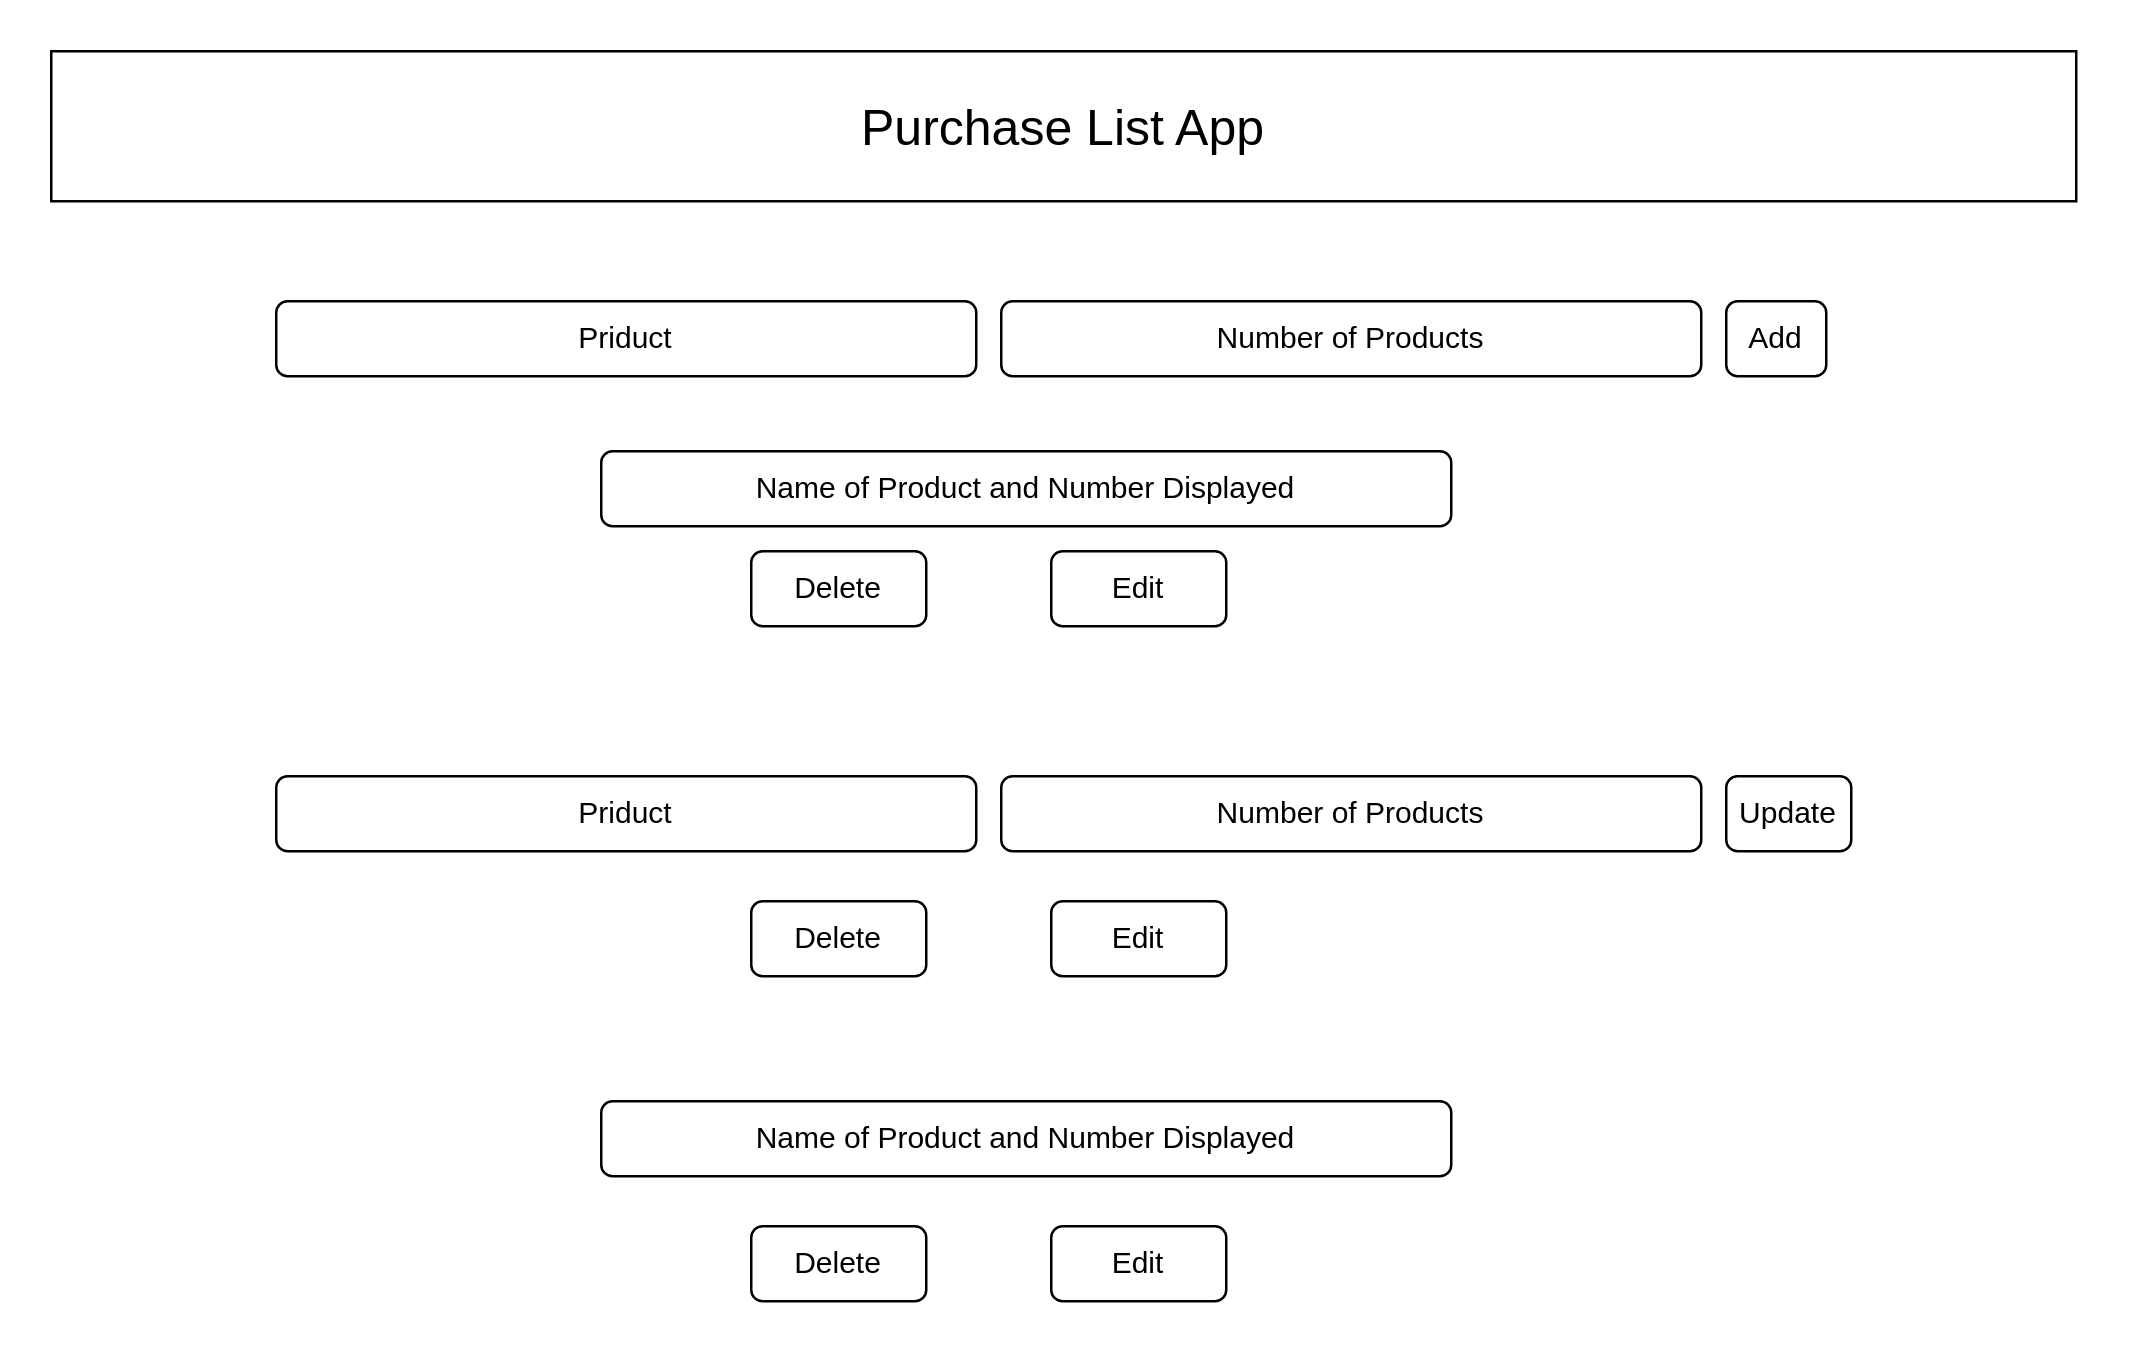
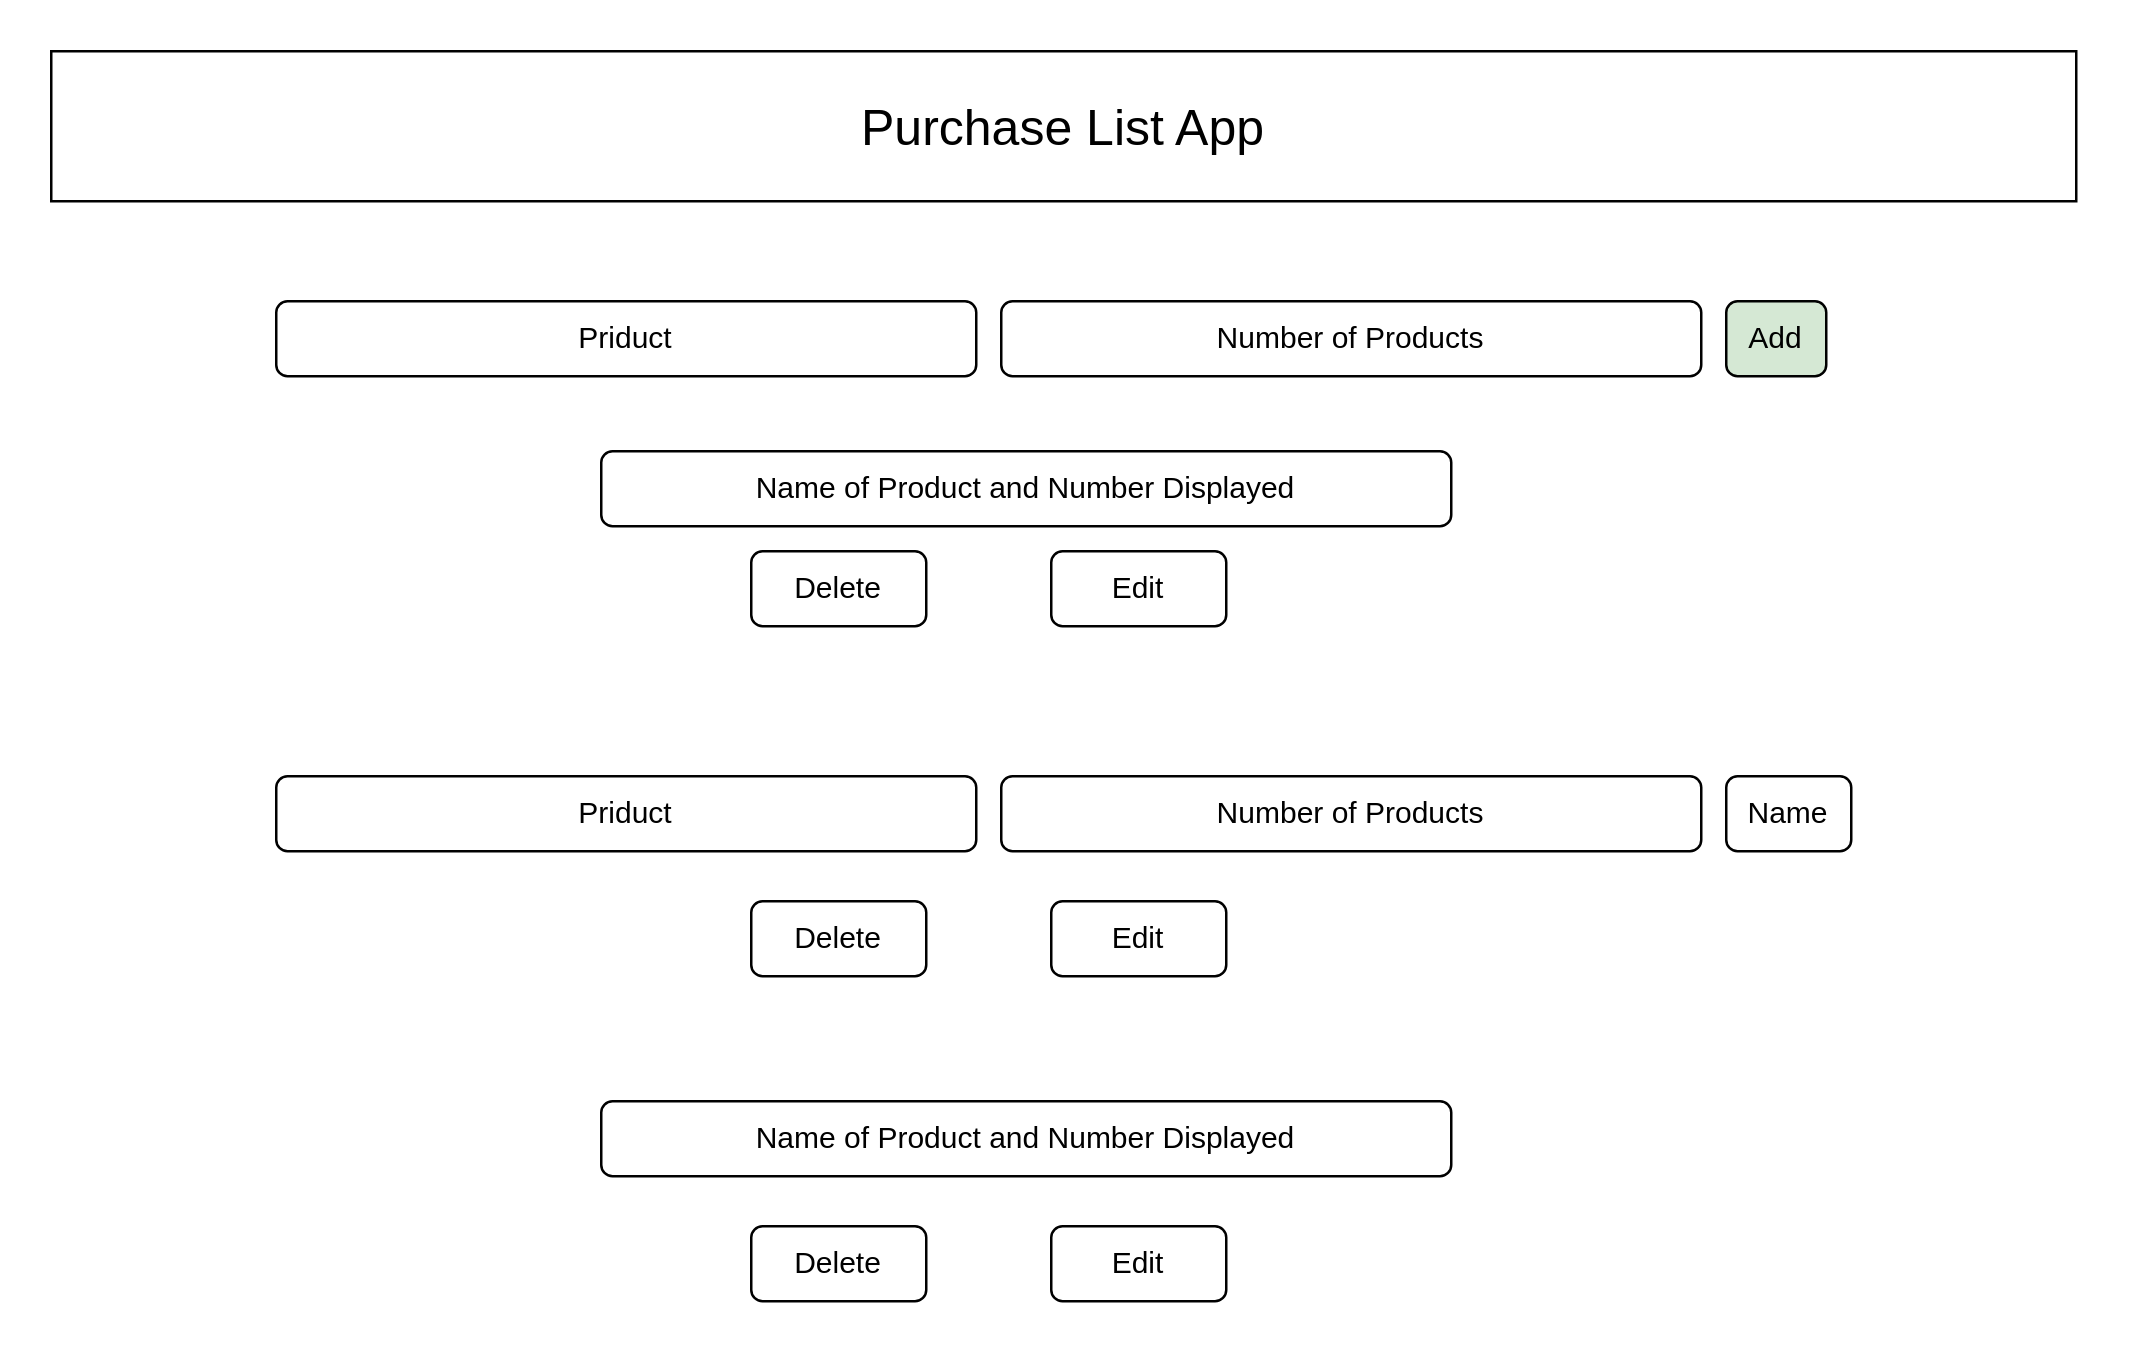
(1776, 339) -> (1776, 339)
(1789, 814) -> (1789, 814)
